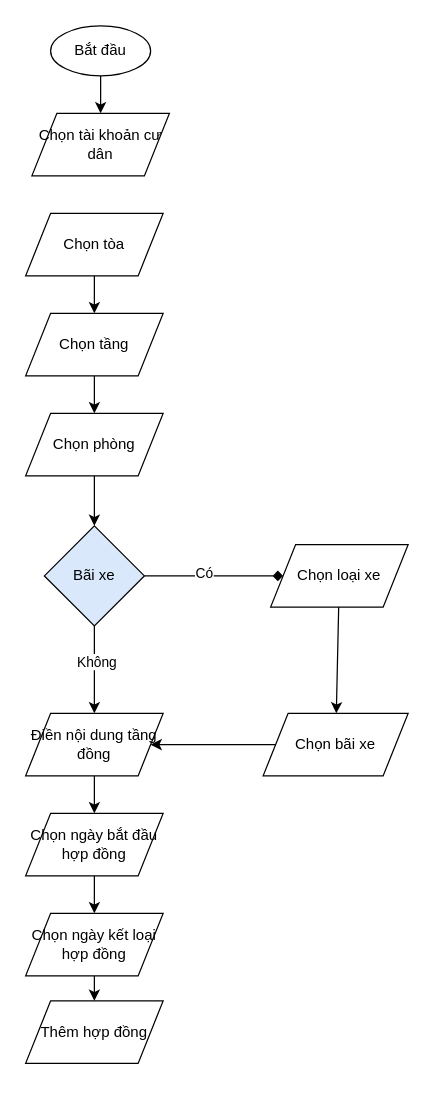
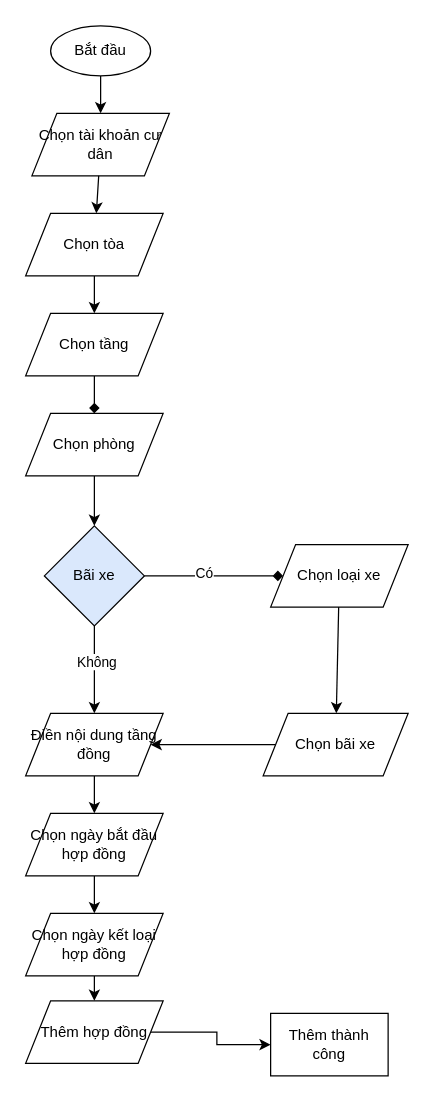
none -> (98, 190)
(94, 403) -> (94, 402)
none -> (212, 1032)
none -> (329, 1044)
